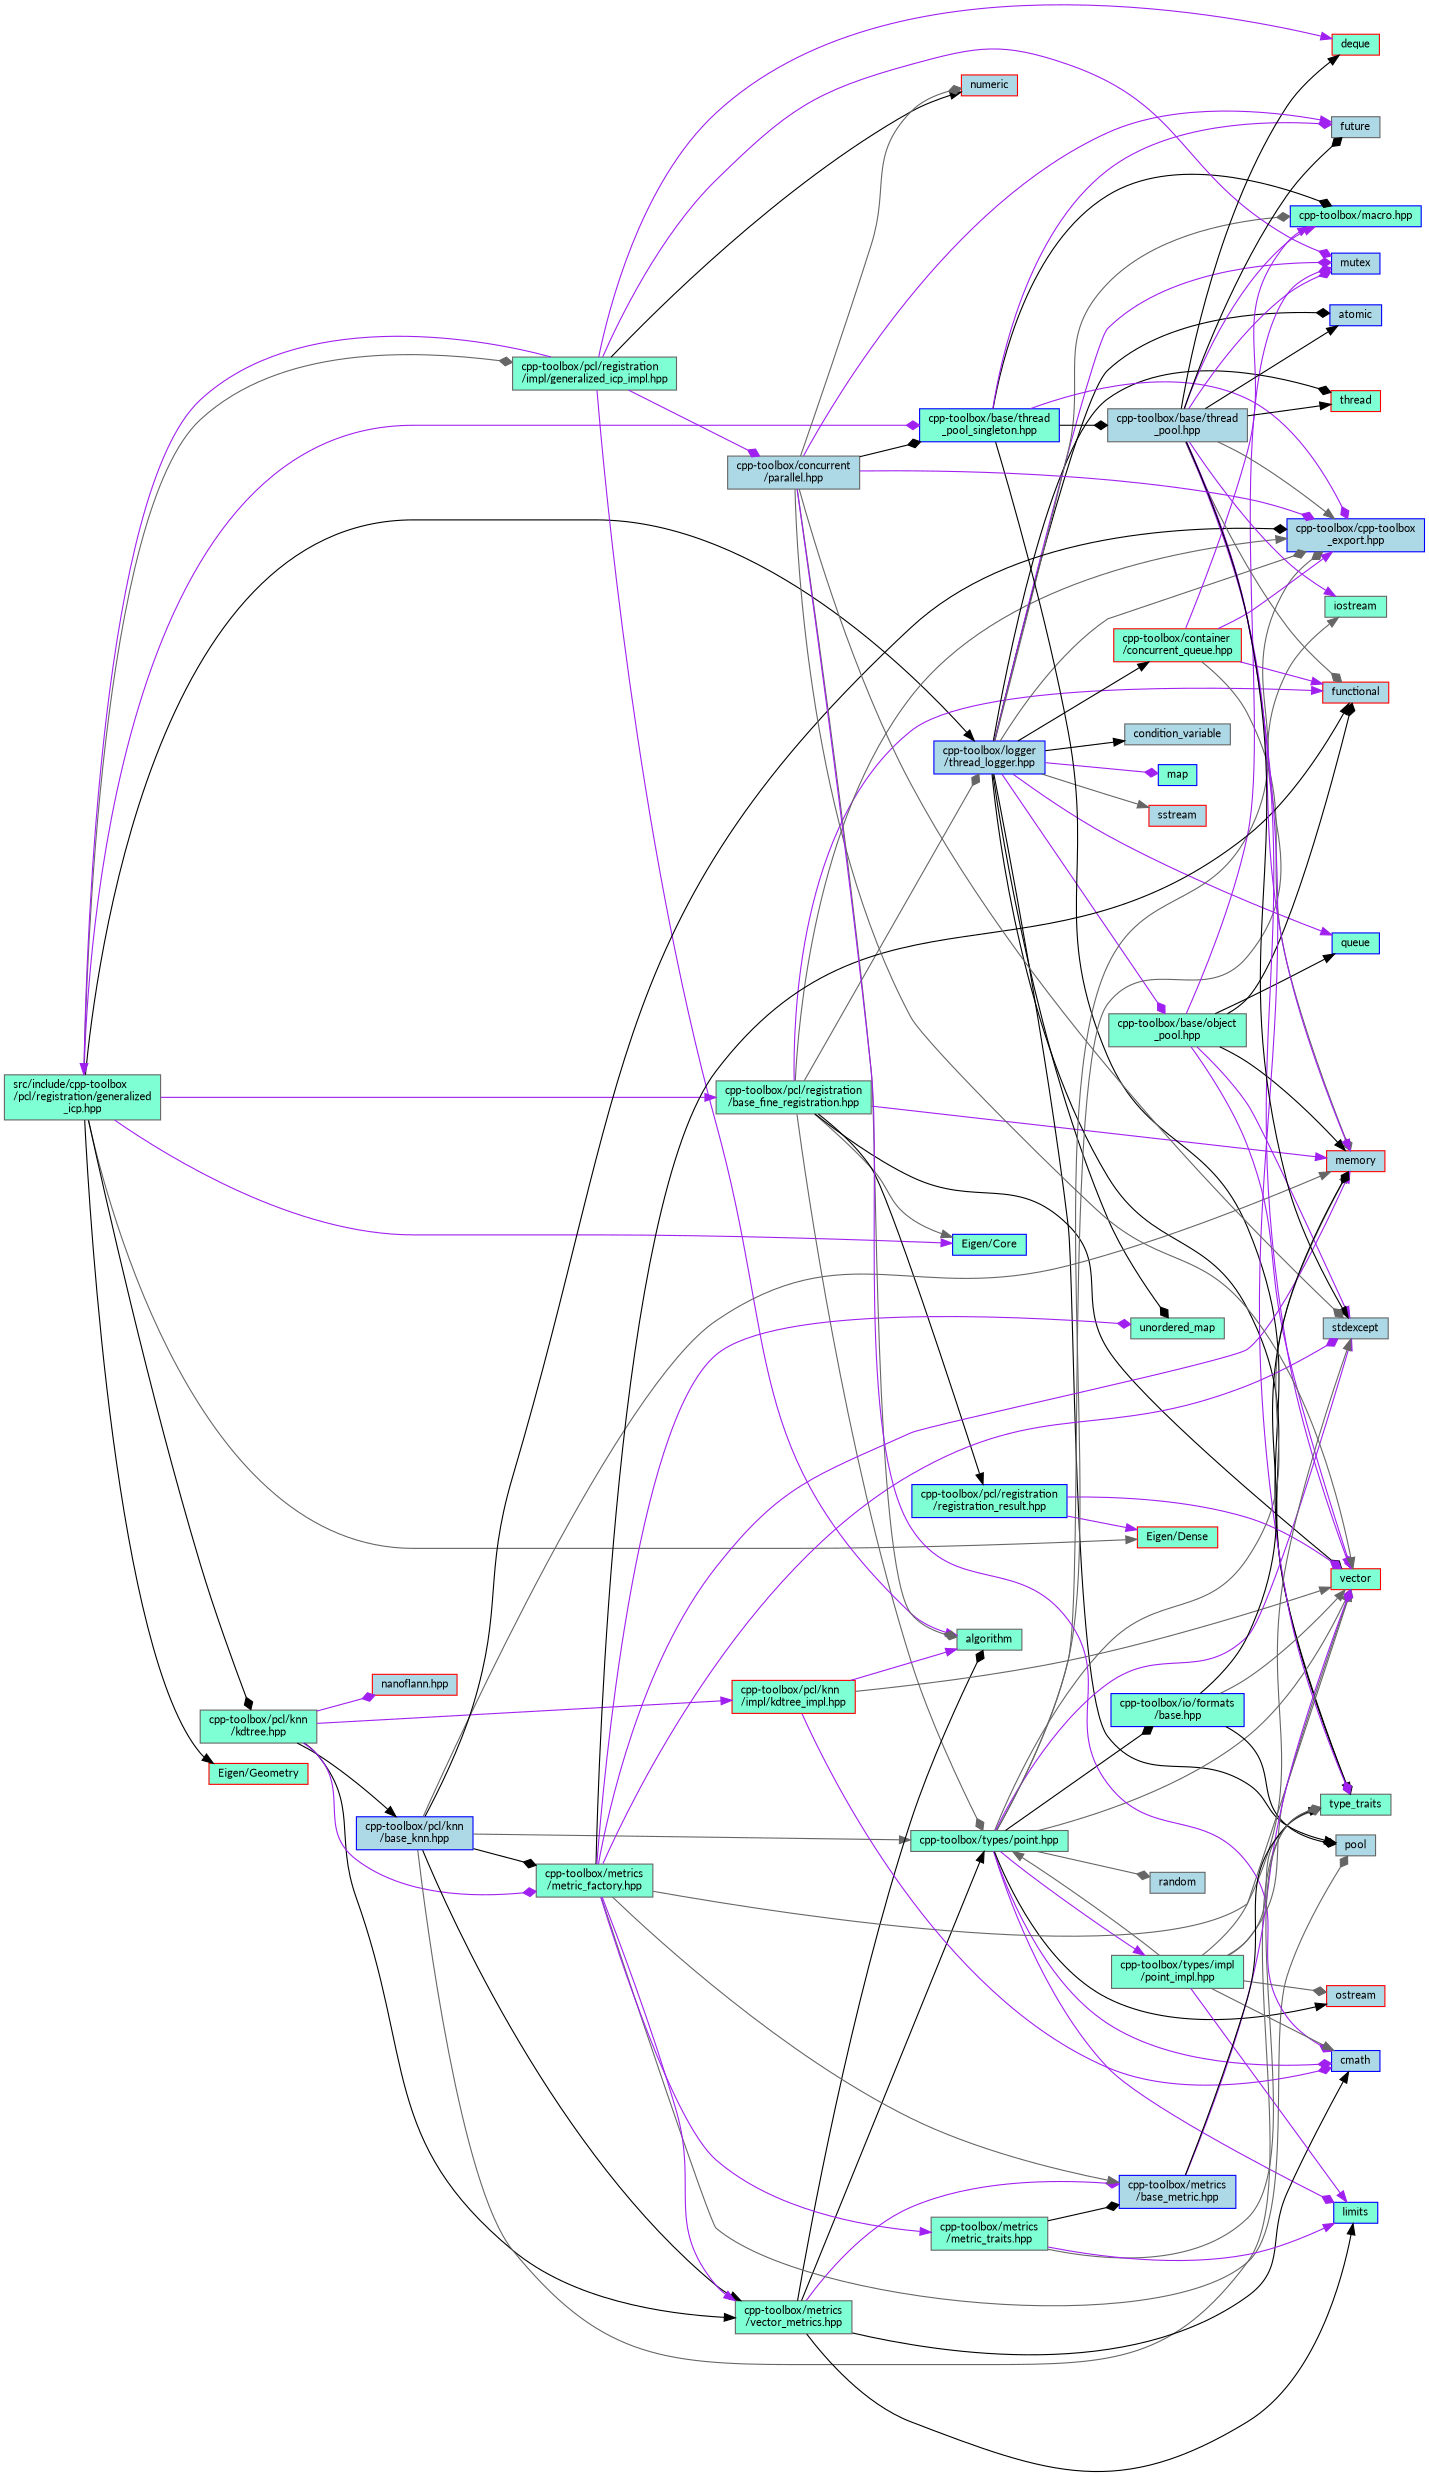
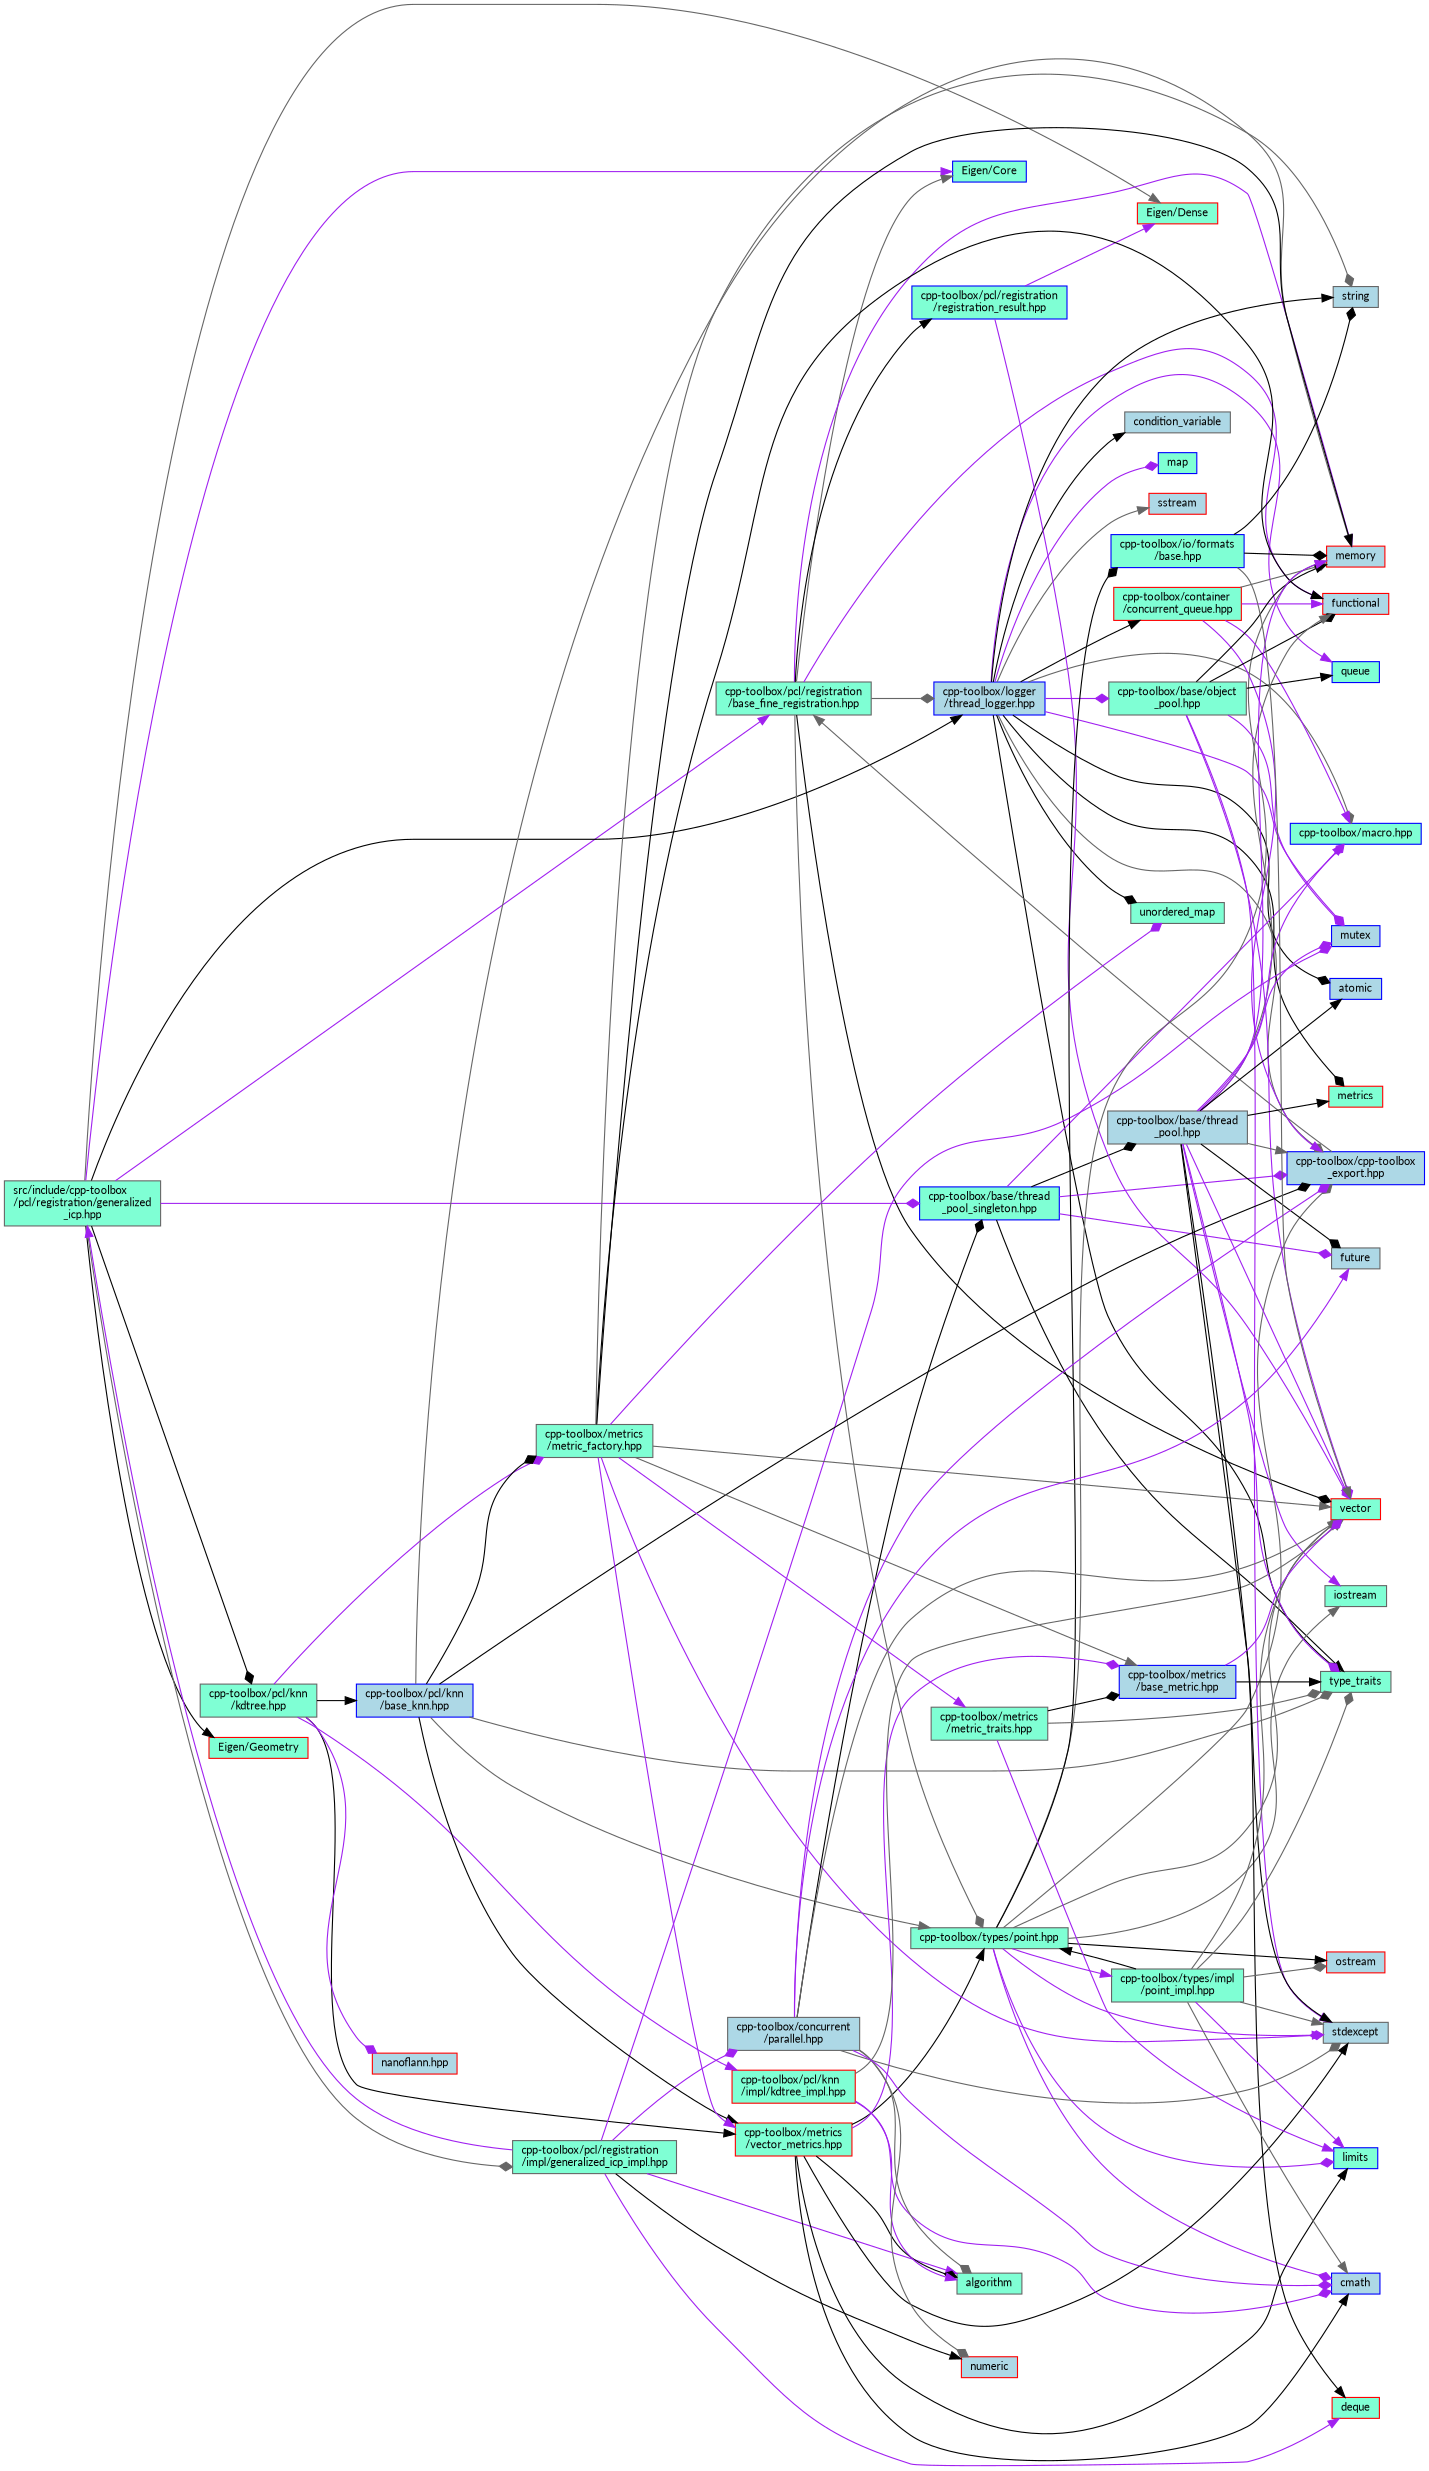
(1096, 205) -> (1105, 1087)
(1356, 401) -> (1356, 1097)
(1243, 559) -> (1264, 865)
(911, 696) -> (1086, 952)
(902, 1437) -> (740, 396)
(1356, 1845) -> (1356, 297)
(1178, 1883) -> none
(1092, 1905) -> (1104, 1960)
none -> (1081, 2298)
(794, 2317) -> (794, 2140)
